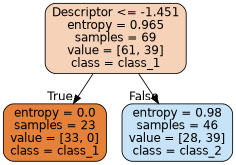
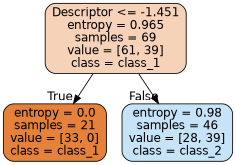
(55, 133) -> (55, 133)
